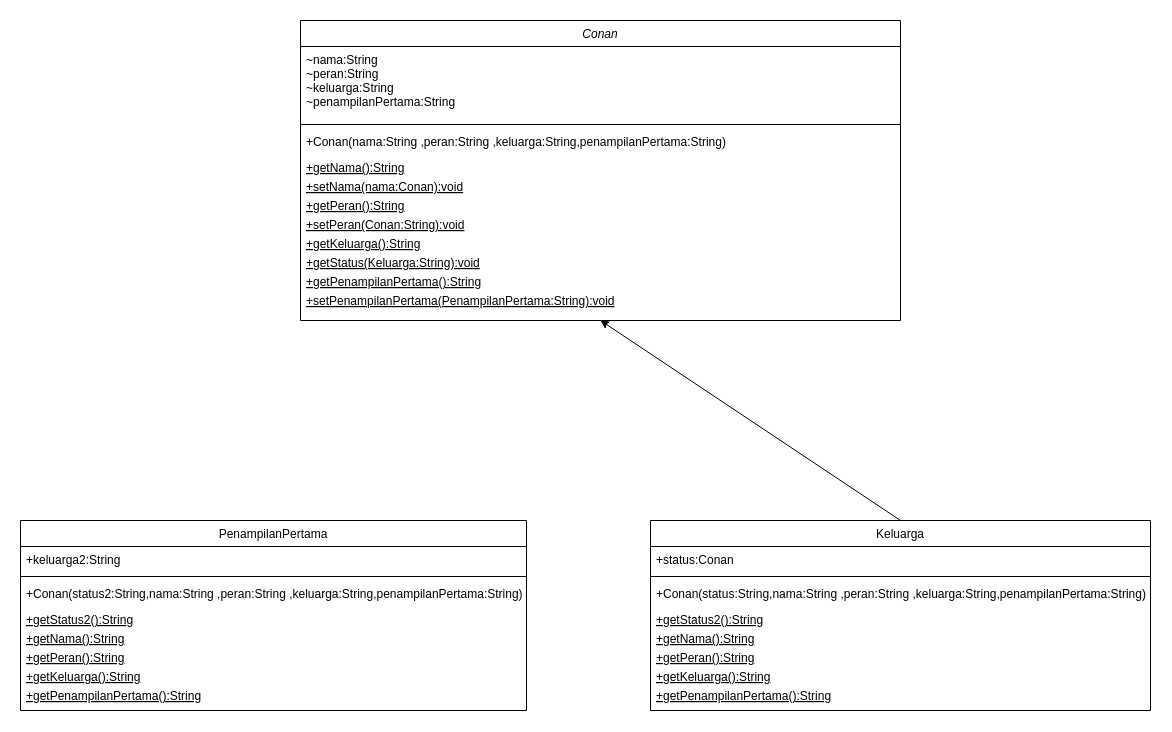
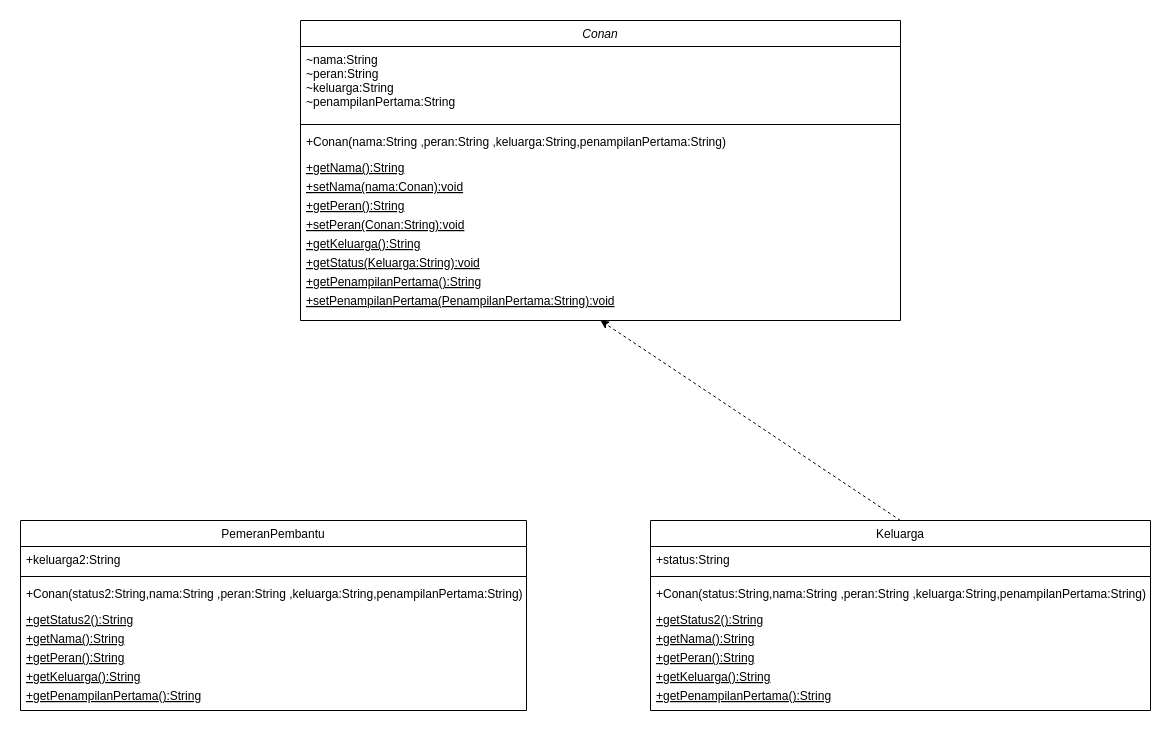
(752, 422) -> (752, 422)
(273, 534) -> (273, 534)
(698, 560) -> (700, 560)
